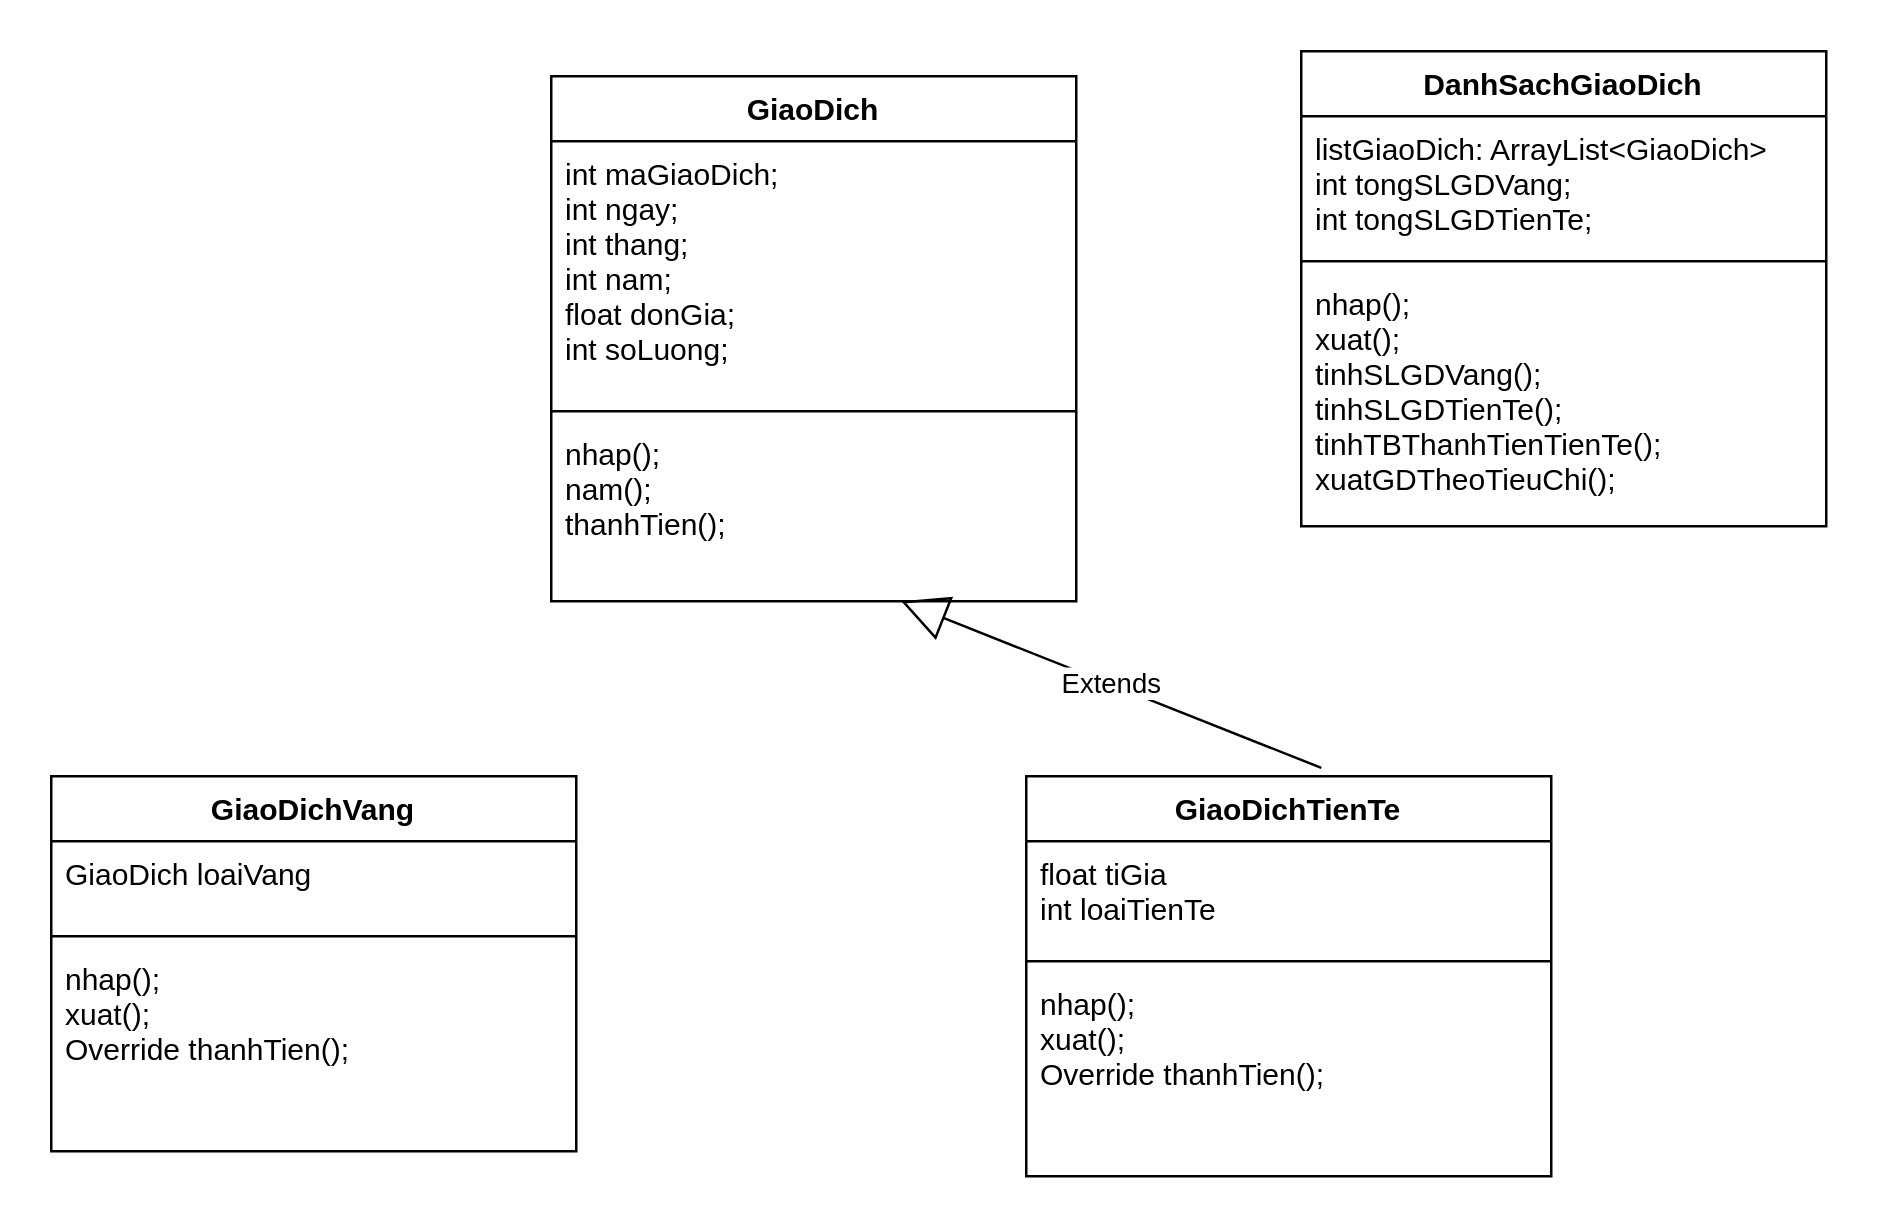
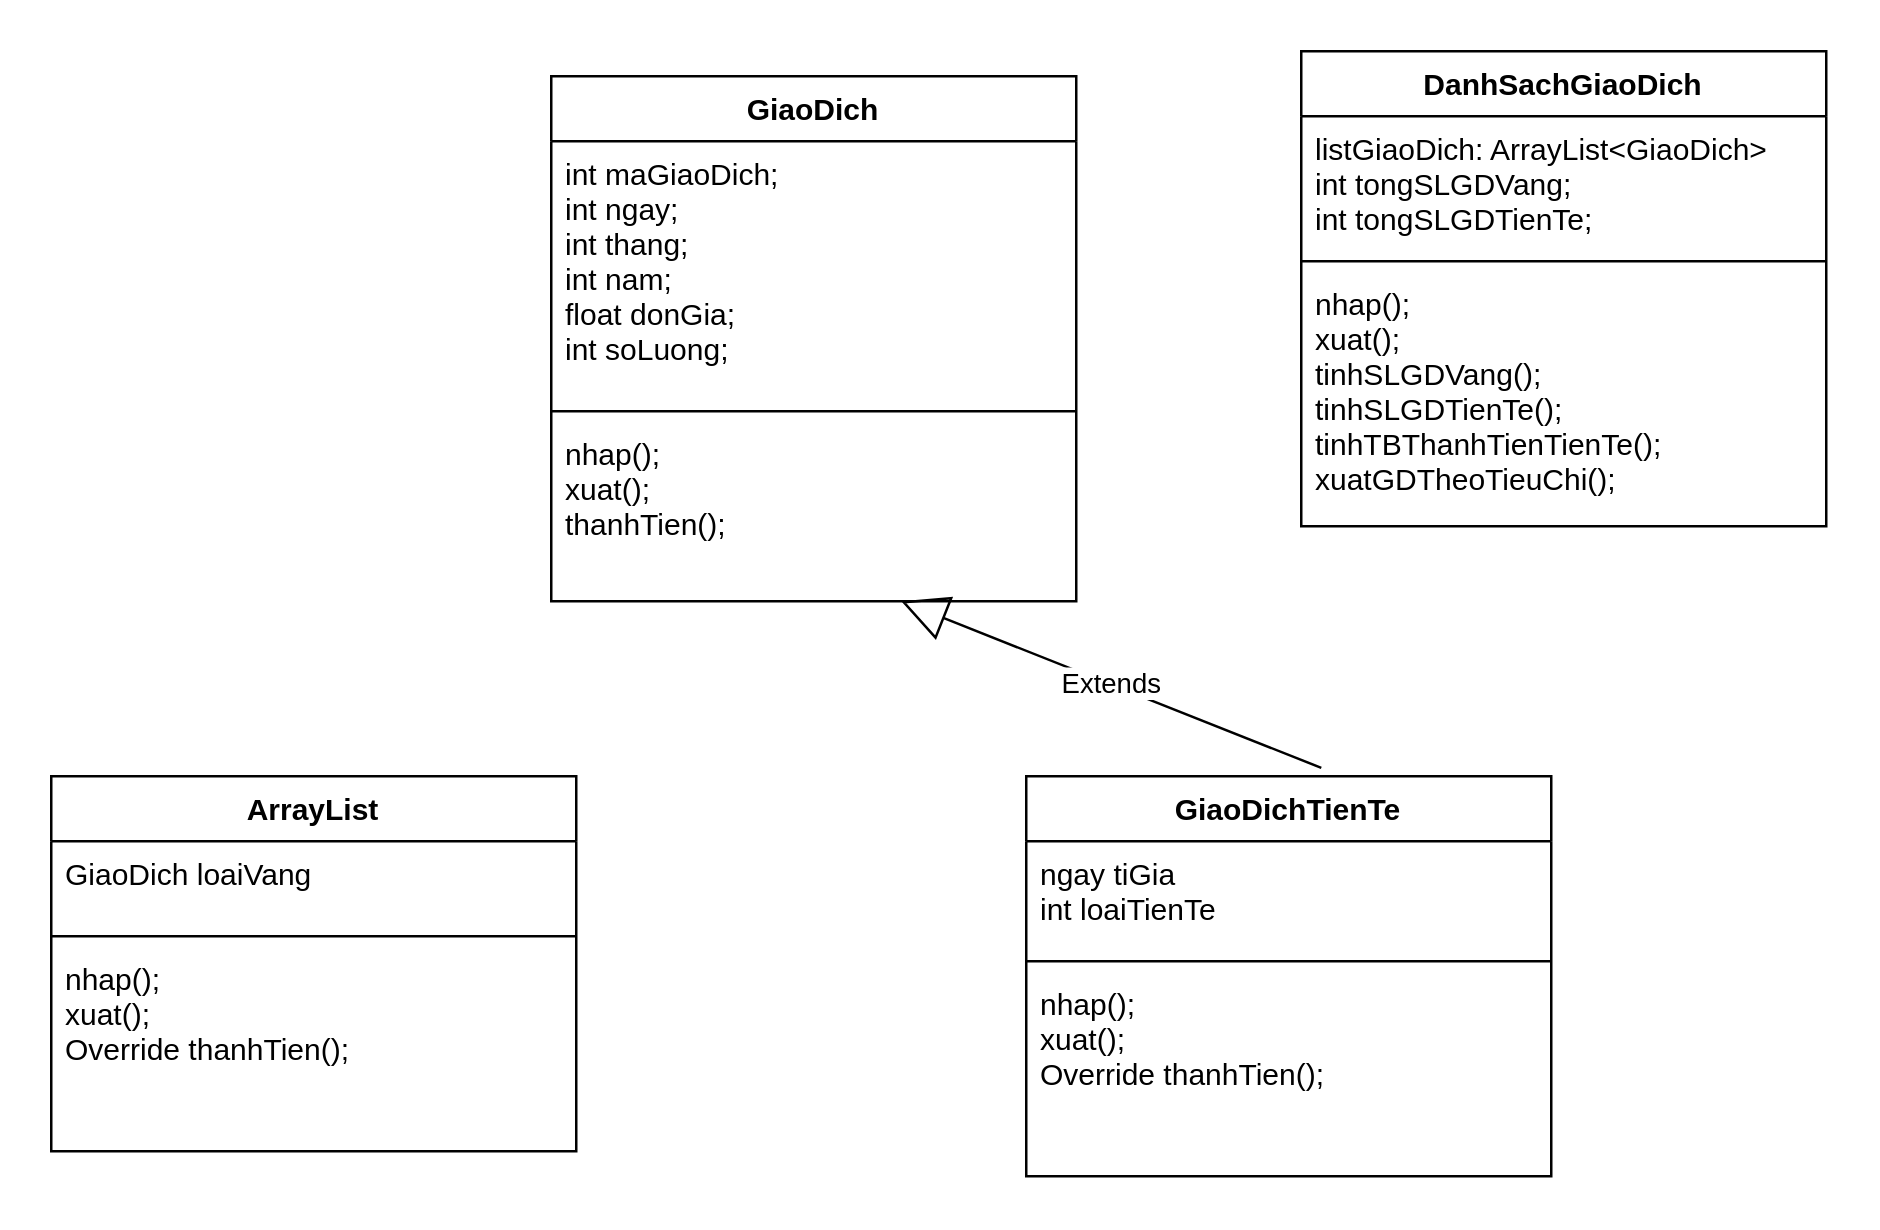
(620, 455) -> (620, 455)
(313, 810) -> (313, 810)
(1117, 875) -> (1112, 875)
